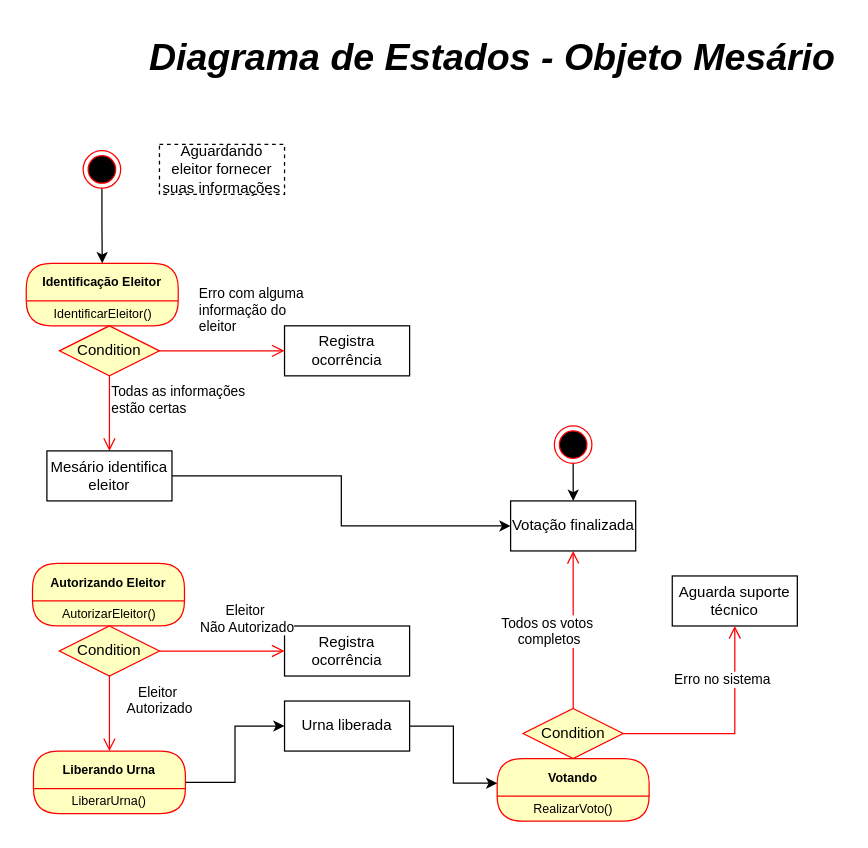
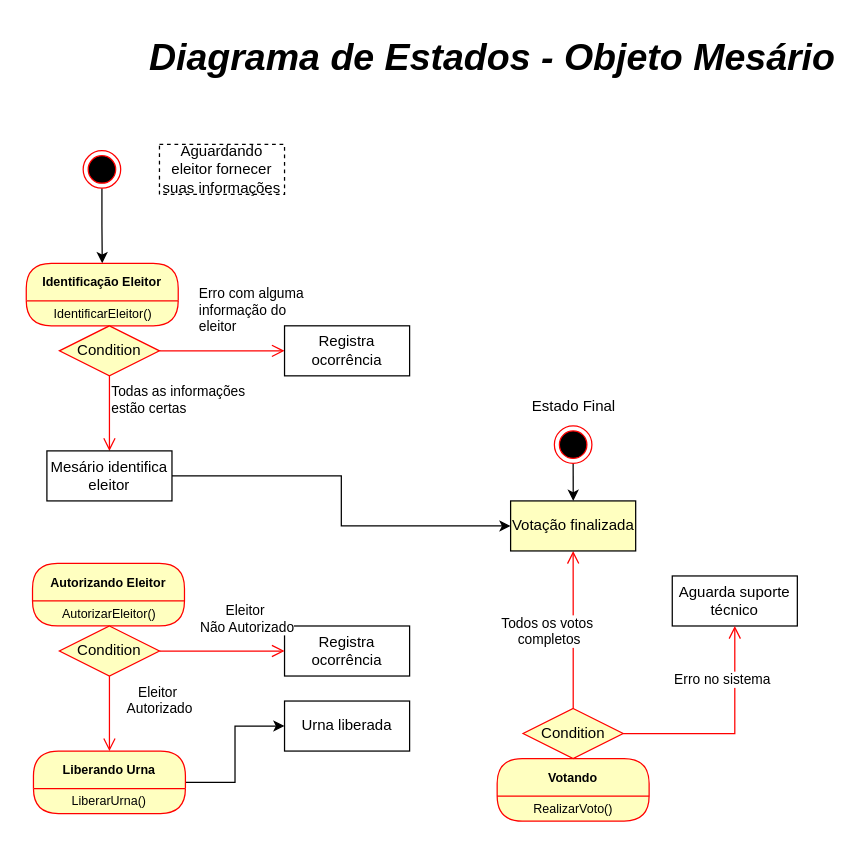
none -> (573, 407)
(573, 526) -> (573, 526)
(453, 750) -> none
